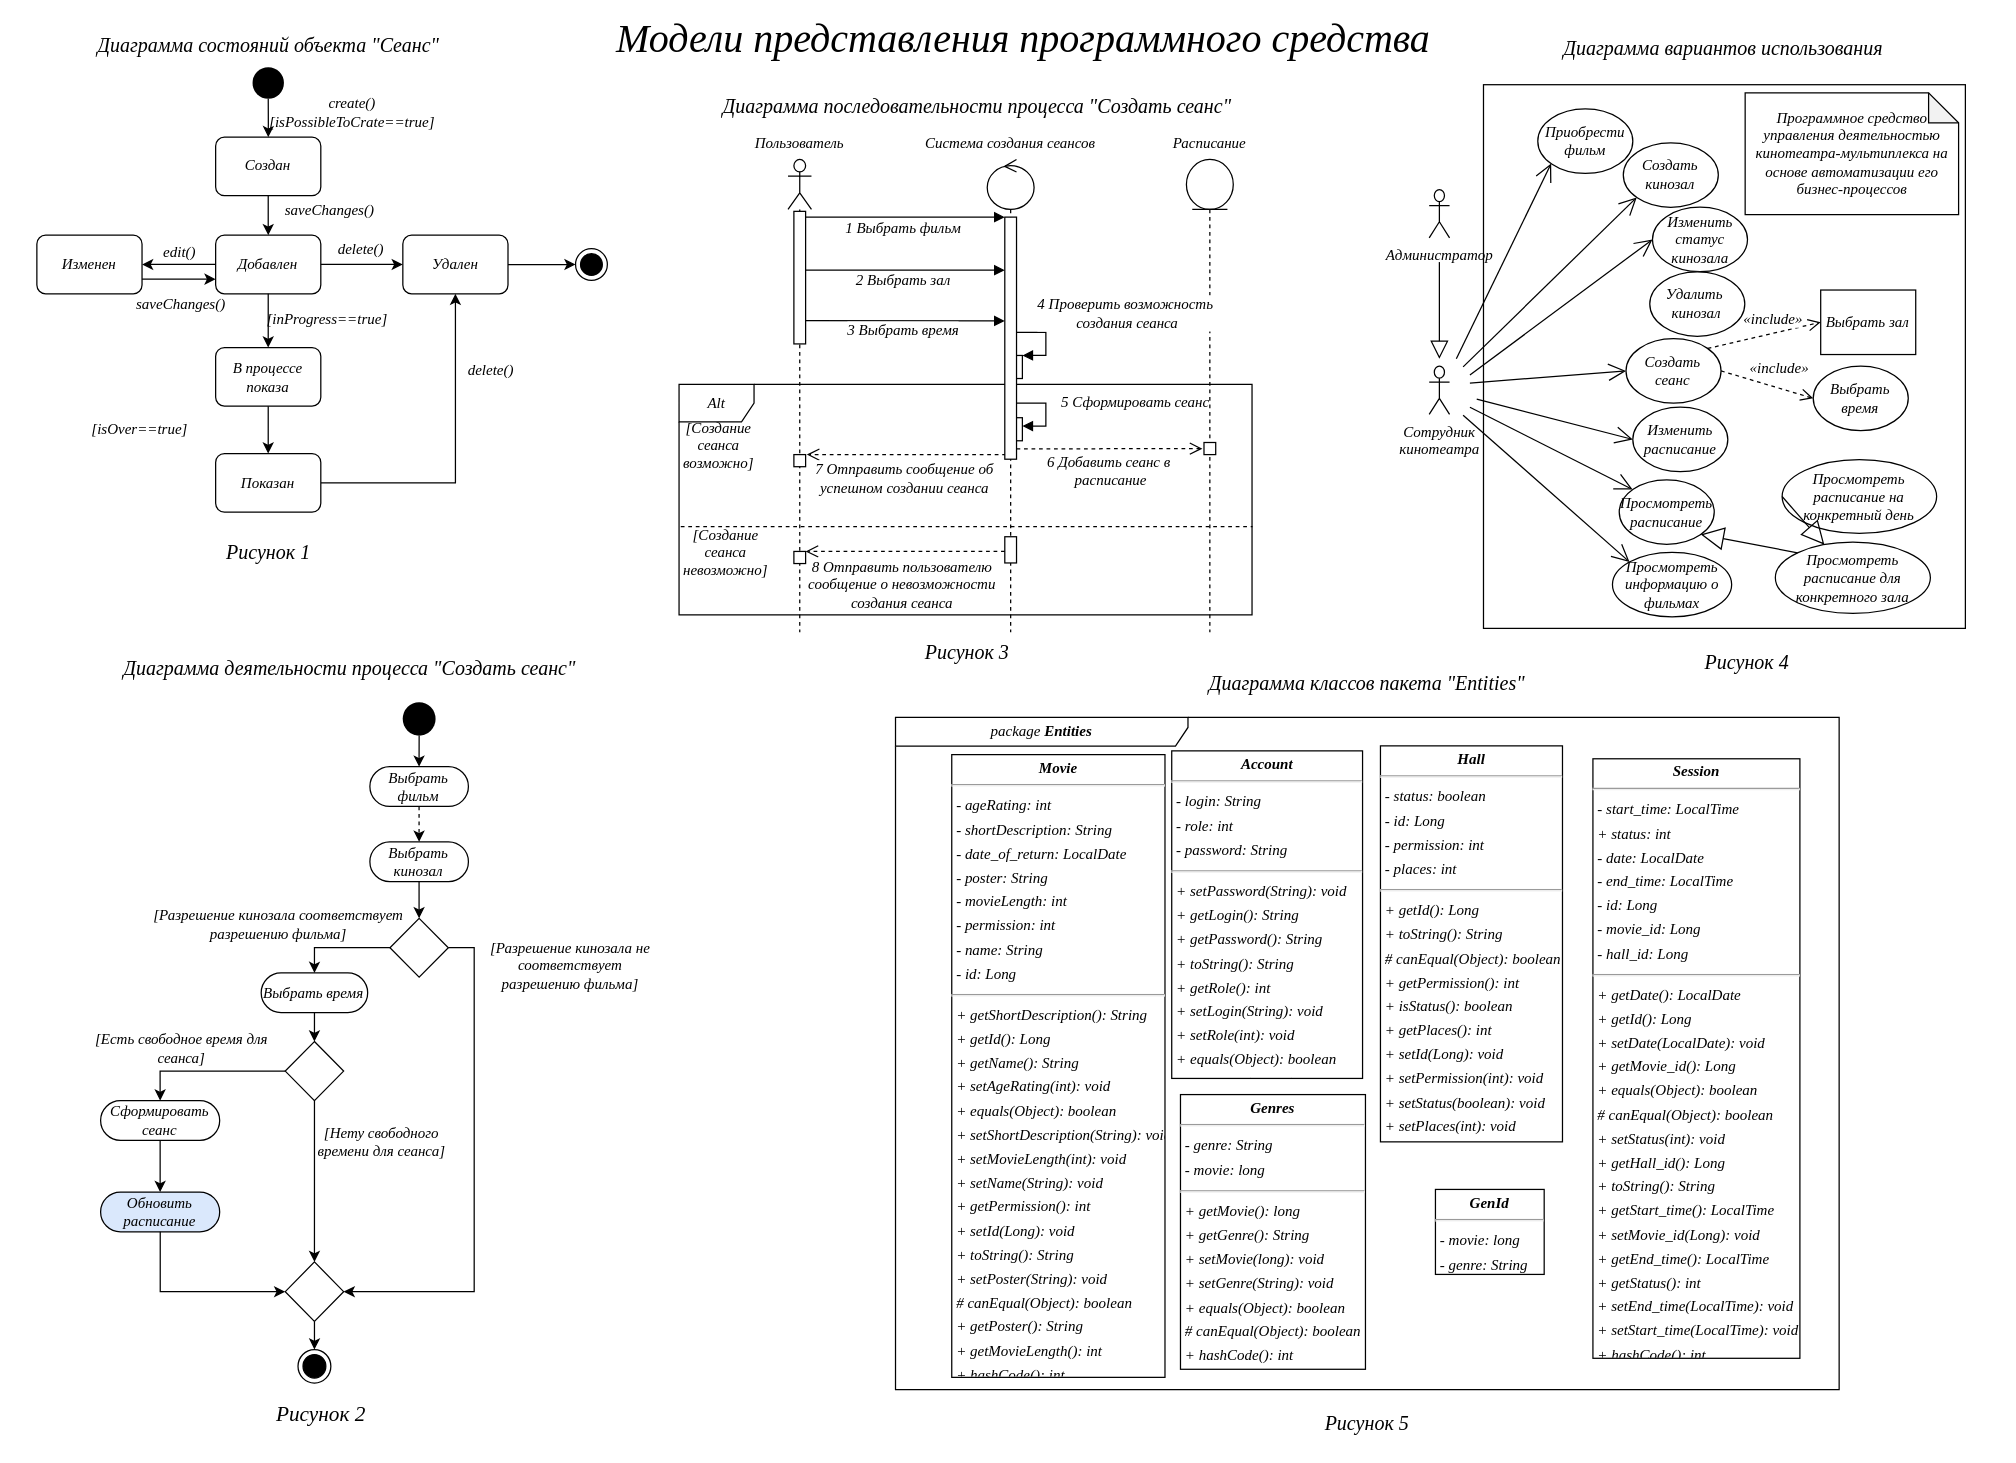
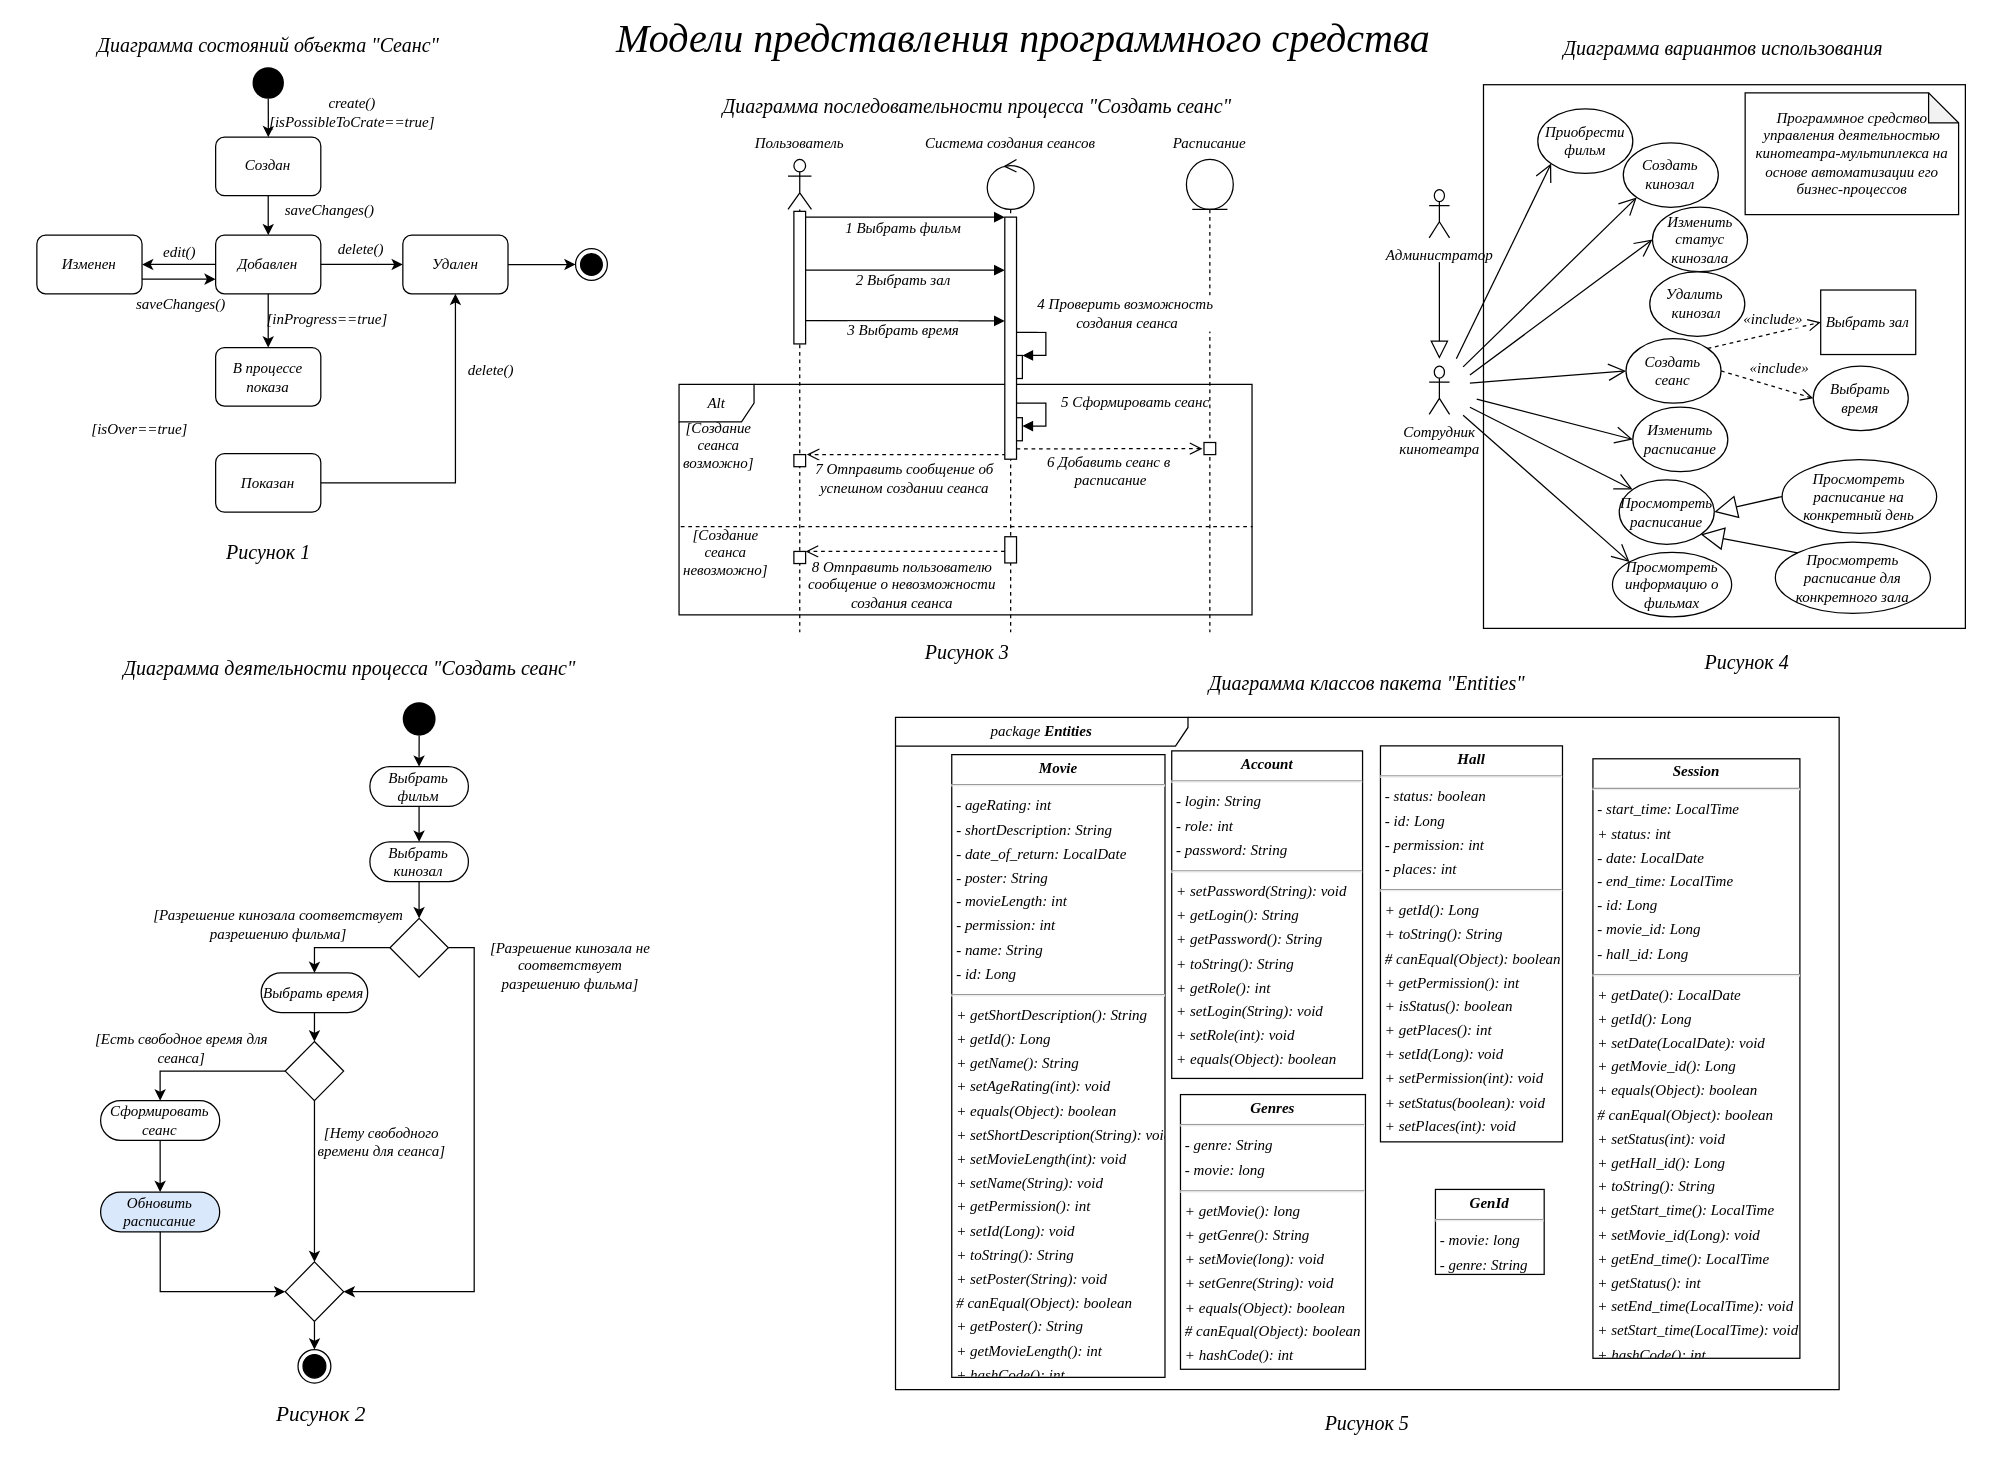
(268, 428) -> none
(1796, 511) -> (1759, 501)
(419, 819) -> (419, 819)
